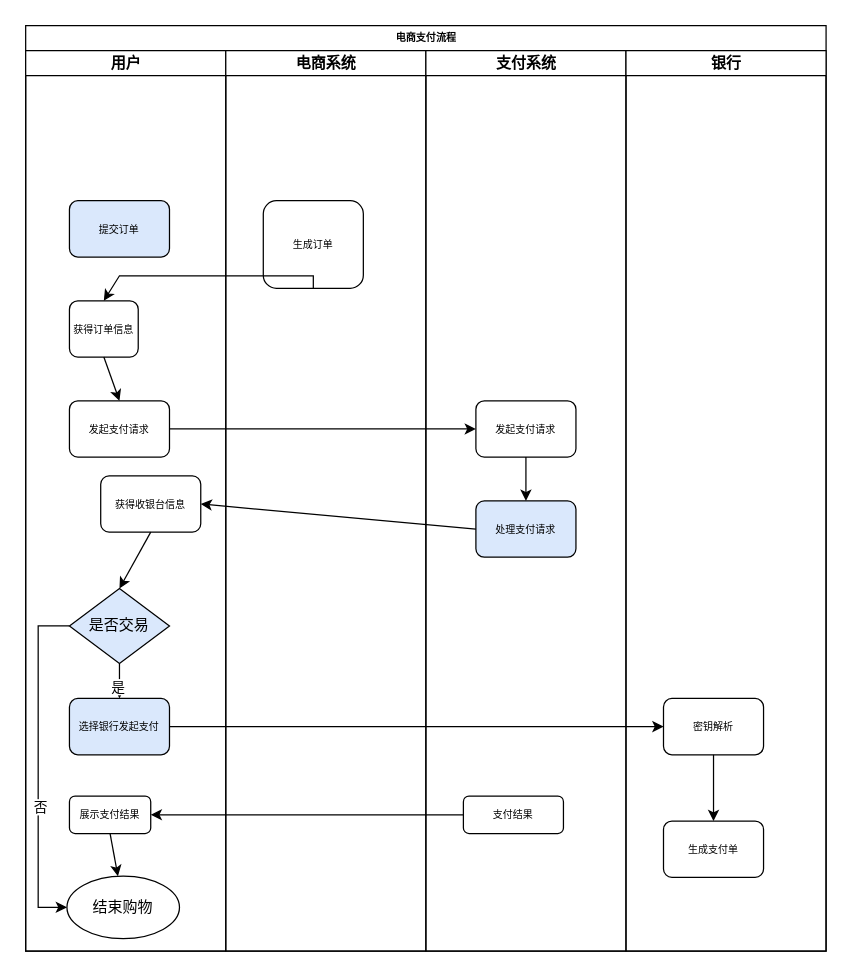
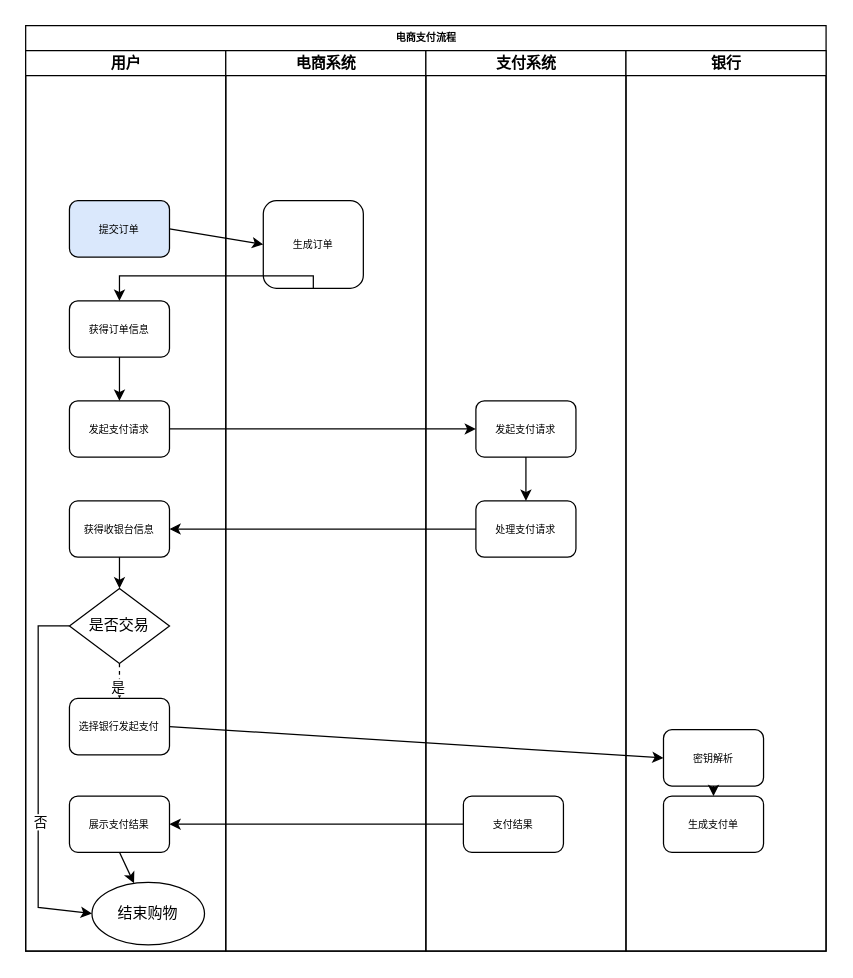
none -> (212, 236)
(104, 329) -> (119, 329)
(151, 504) -> (119, 529)
(526, 529) -> (526, 529)
(119, 626) -> (119, 626)
(119, 671) -> (119, 671)
(119, 726) -> (119, 726)
(713, 726) -> (713, 758)
(110, 814) -> (119, 824)
(513, 814) -> (513, 824)
(713, 849) -> (713, 824)
(123, 907) -> (148, 913)
